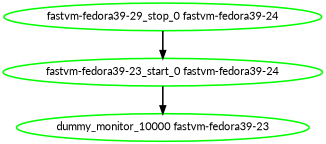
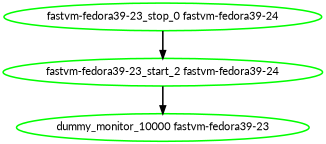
(163, 17) -> (163, 17)
(163, 72) -> (163, 72)
